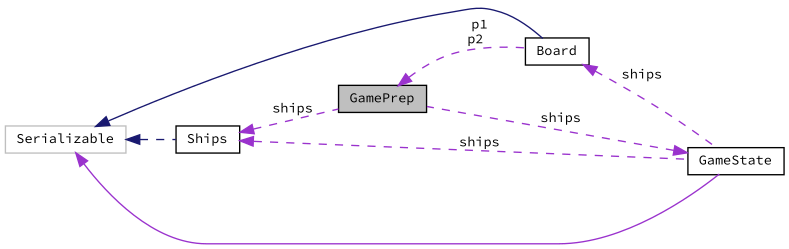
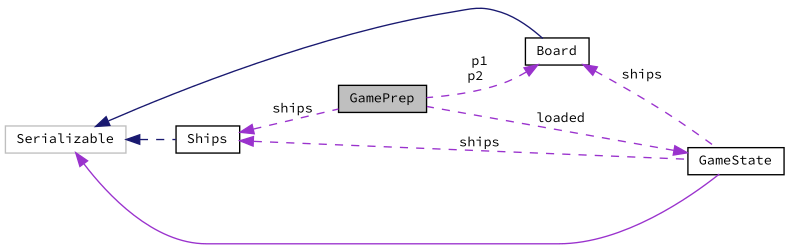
(464, 51) -> (478, 90)
(557, 119) -> (557, 119)
